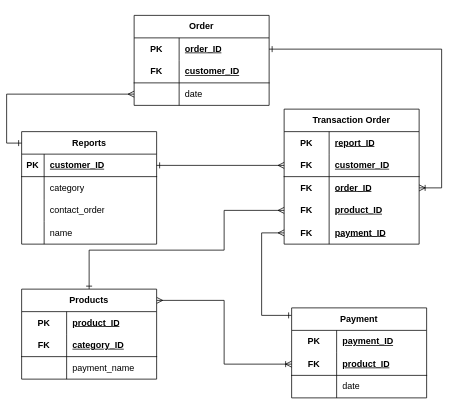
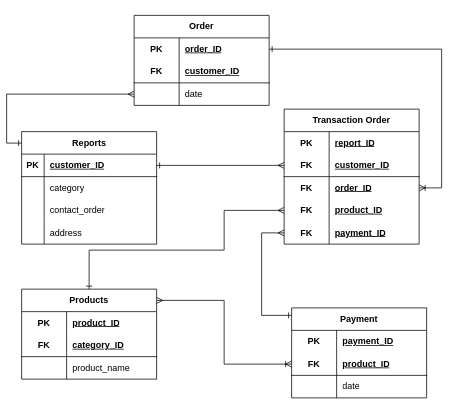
(60, 233) -> (68, 233)
(103, 368) -> (103, 368)
